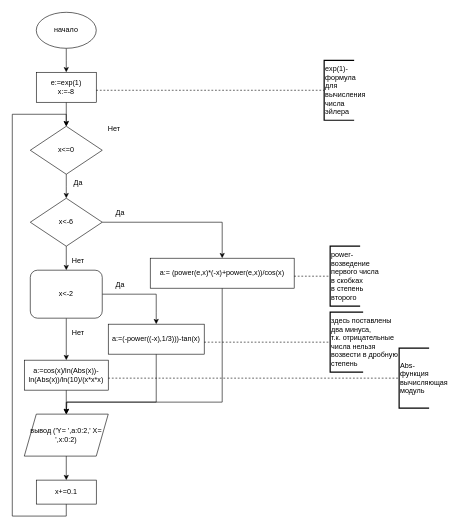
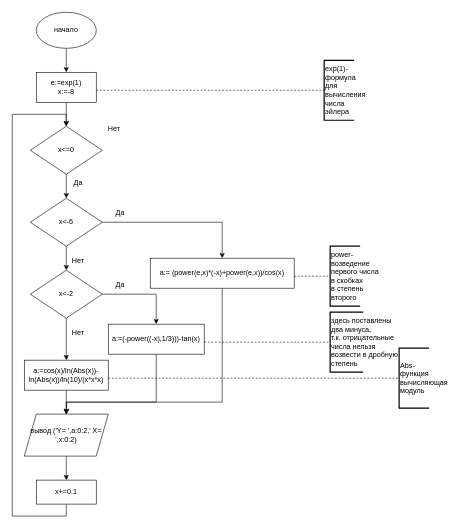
(66, 294) -> (66, 294)
